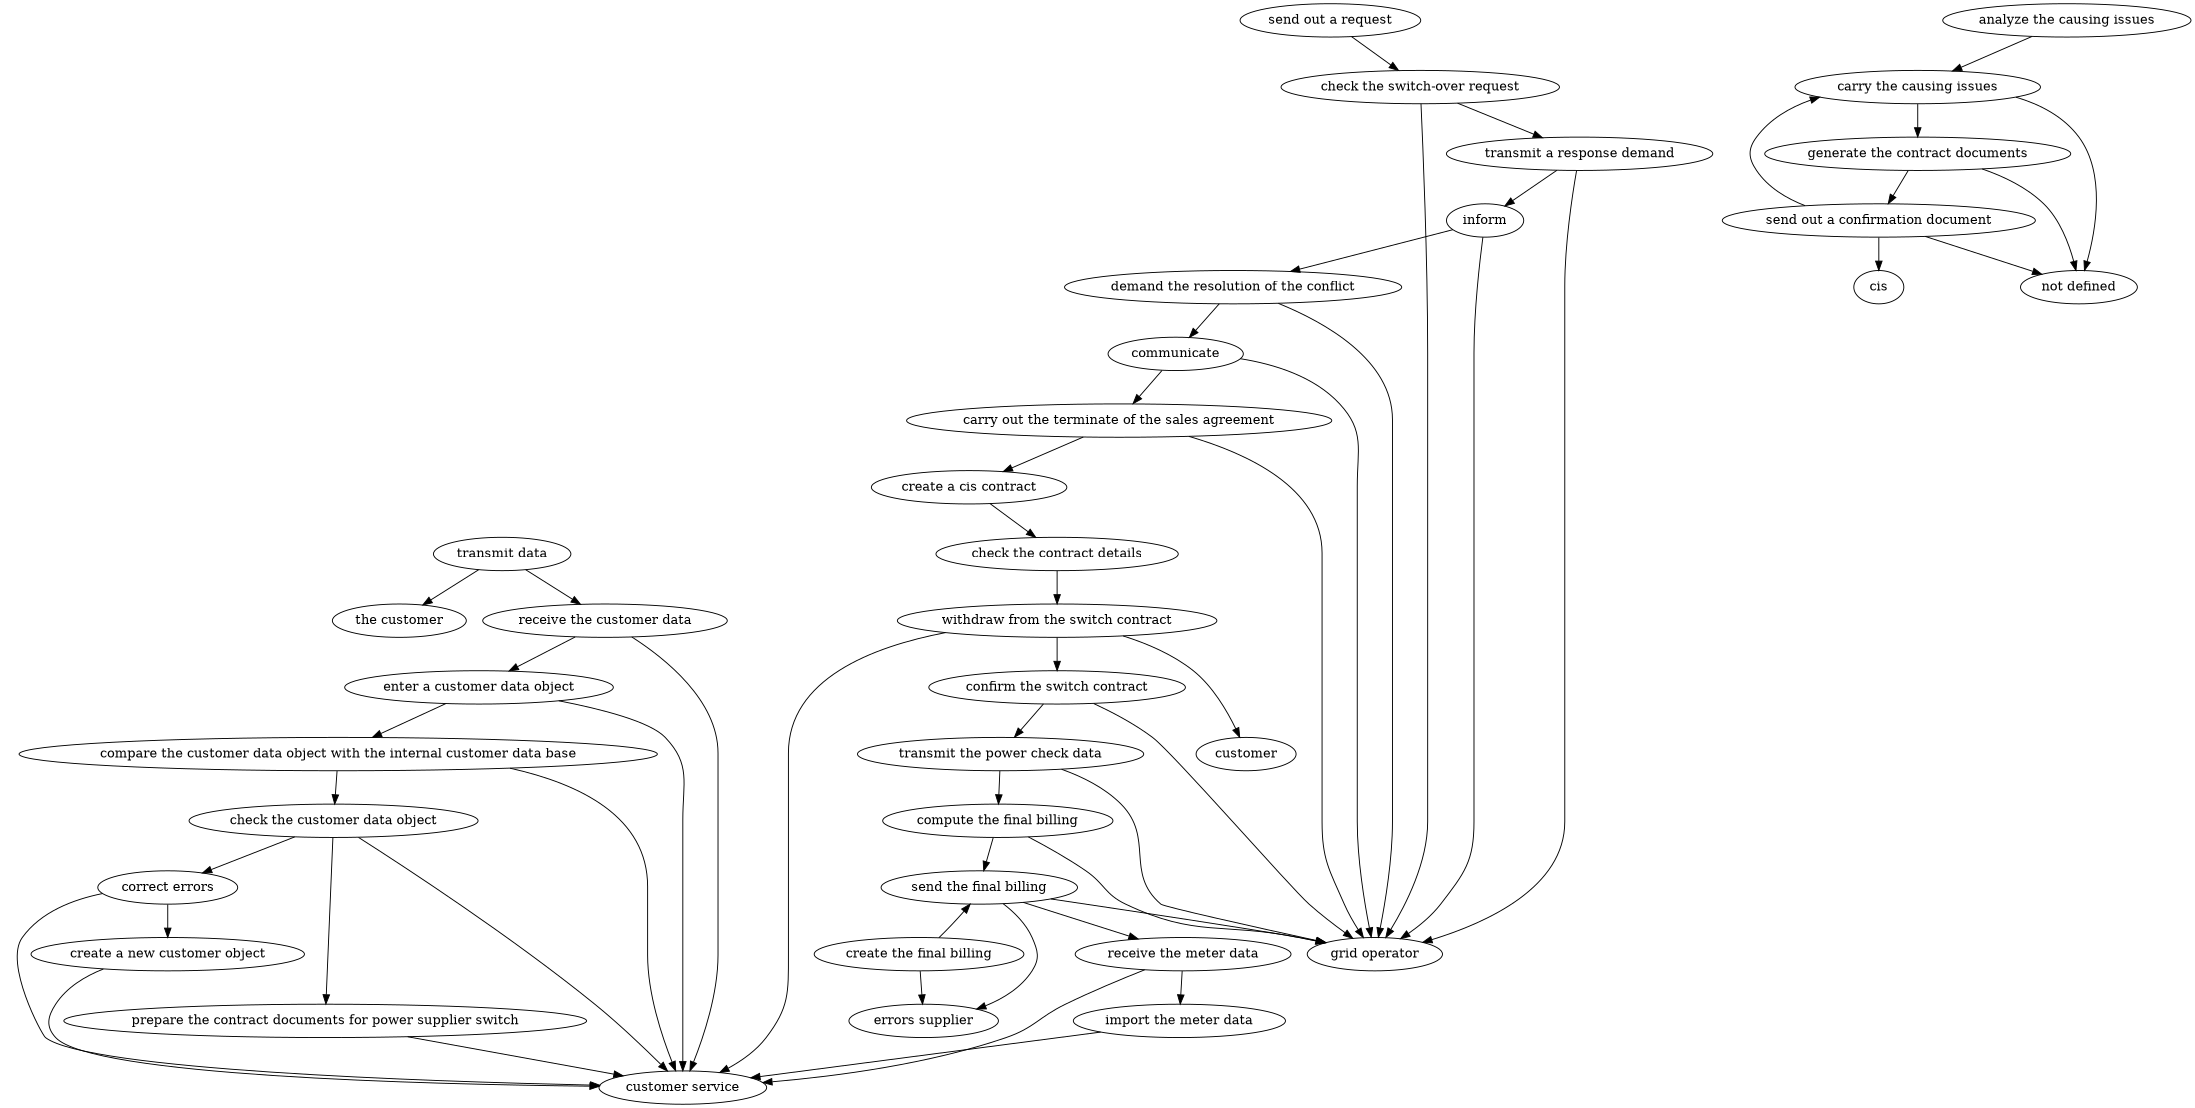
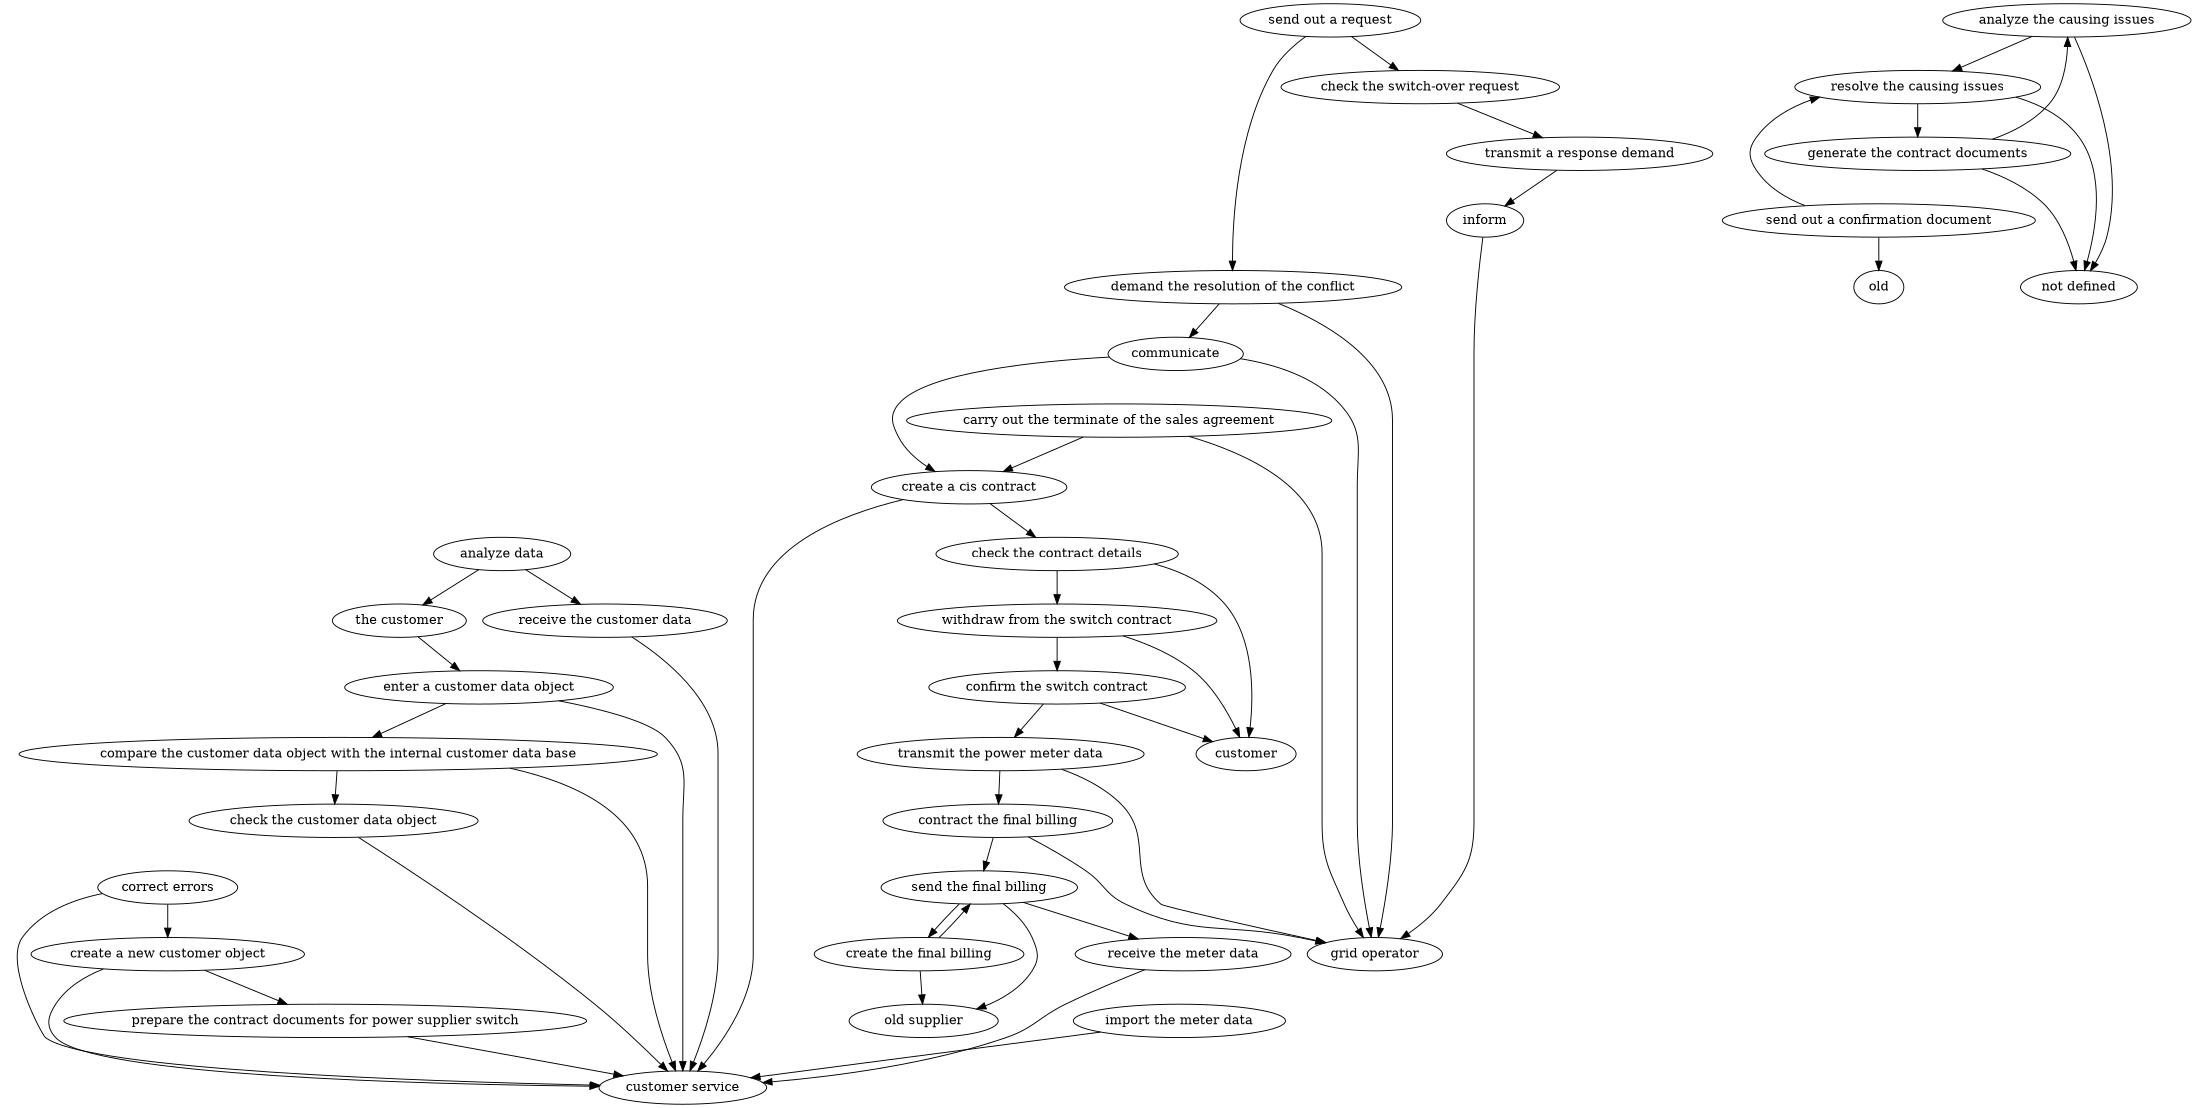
(1918, 87) -> (1918, 87)
(1901, 183) -> (2049, 104)
(1376, 249) -> (1246, 140)
(1979, 254) -> (2109, 149)
(1879, 287) -> (1879, 287)
(1151, 384) -> (963, 375)
(1428, 520) -> none
(502, 554) -> (502, 554)
(1565, 591) -> none
none -> (1237, 624)
(546, 652) -> (435, 651)
(1001, 754) -> (1001, 754)
(1224, 812) -> (1152, 721)
(788, 815) -> (753, 745)
(998, 821) -> (998, 821)
(253, 853) -> none
(1124, 910) -> (947, 917)
(330, 916) -> (242, 985)
(1181, 983) -> none
(924, 1021) -> (924, 1021)
